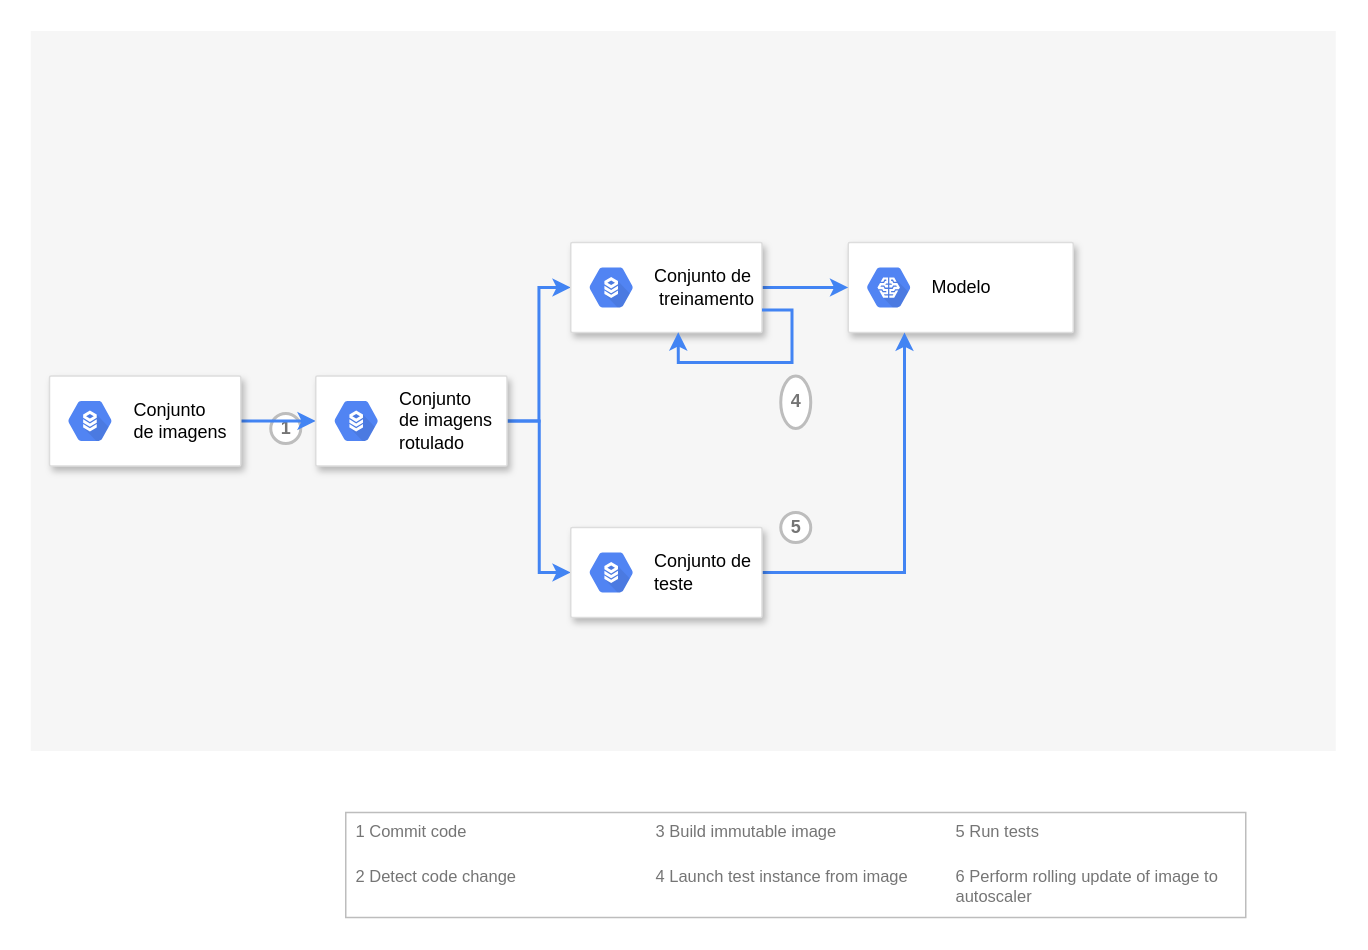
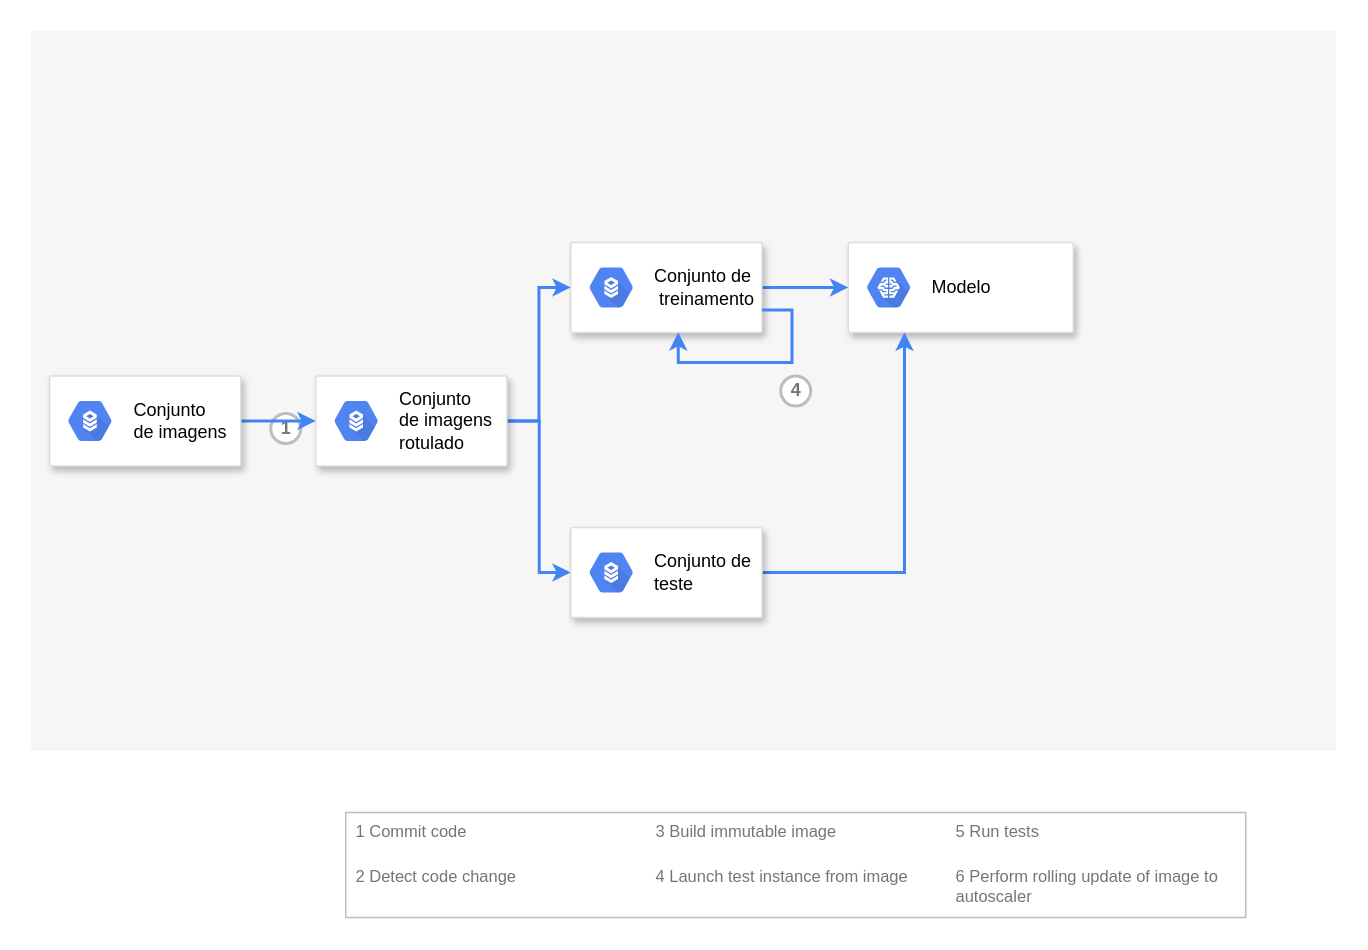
(796, 402) -> (796, 391)
(796, 527) -> none
